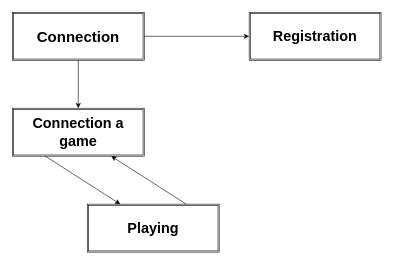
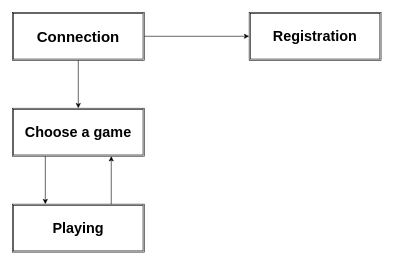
(78, 132) -> (78, 132)
(153, 228) -> (78, 228)
